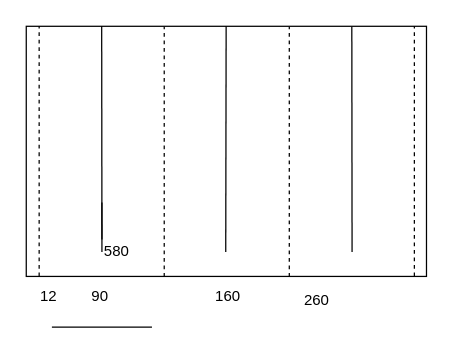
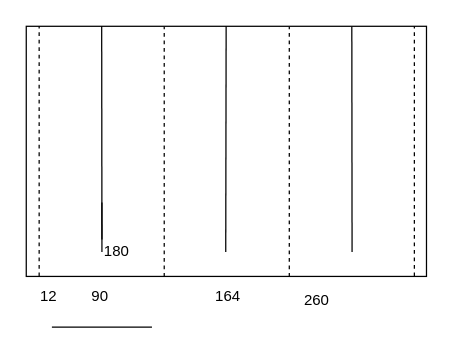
(117, 252) -> (117, 252)
(228, 297) -> (228, 297)
